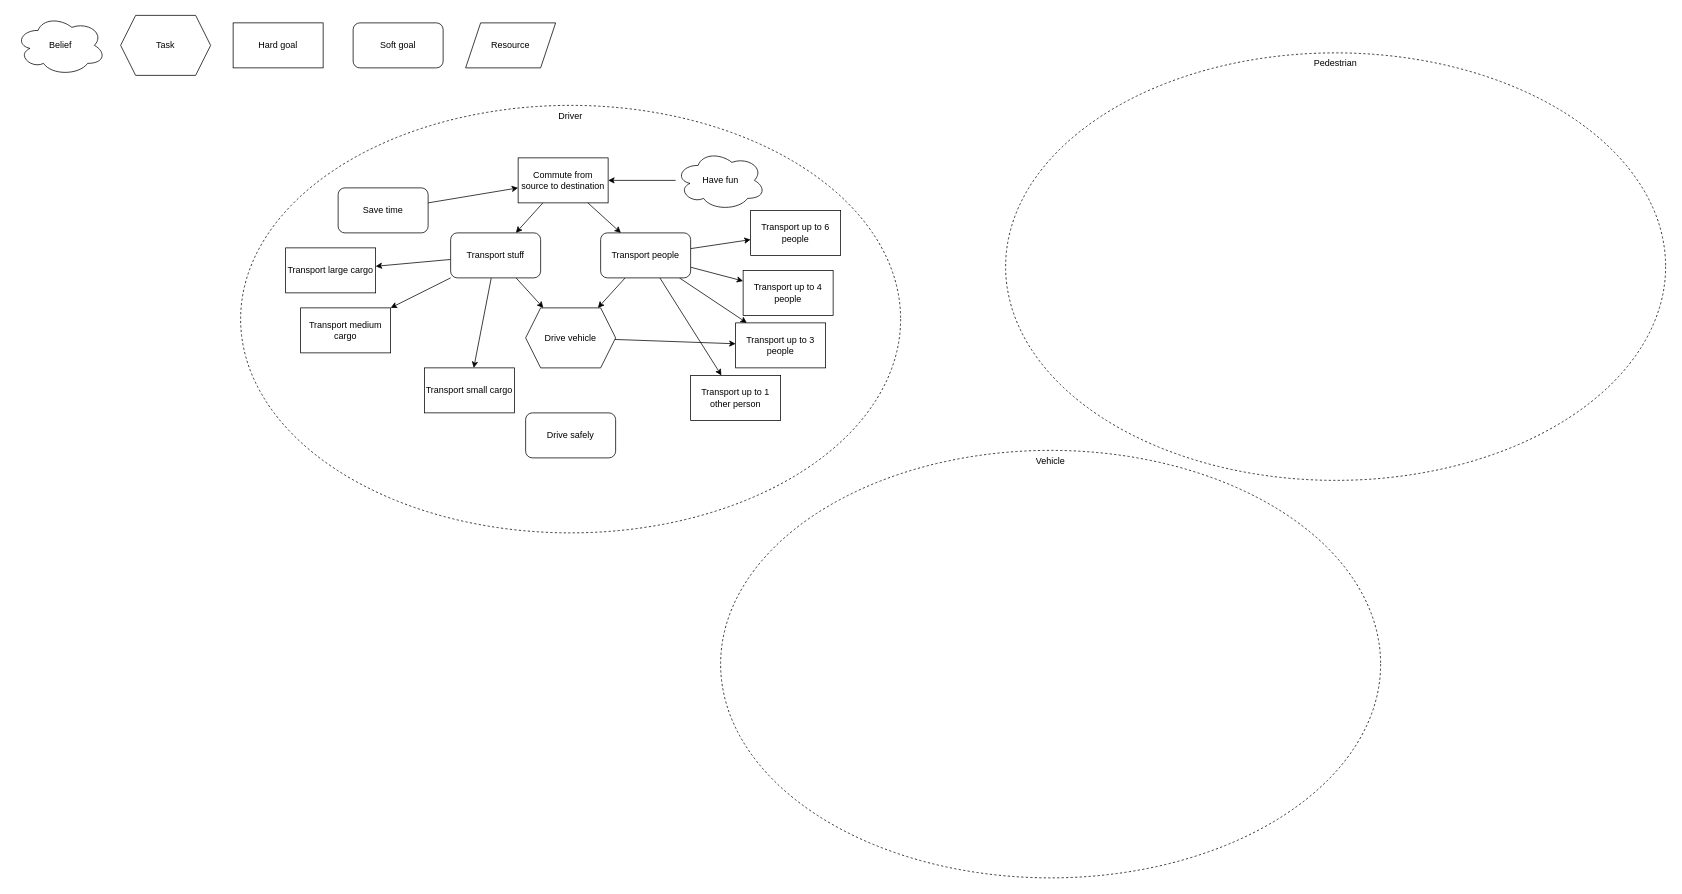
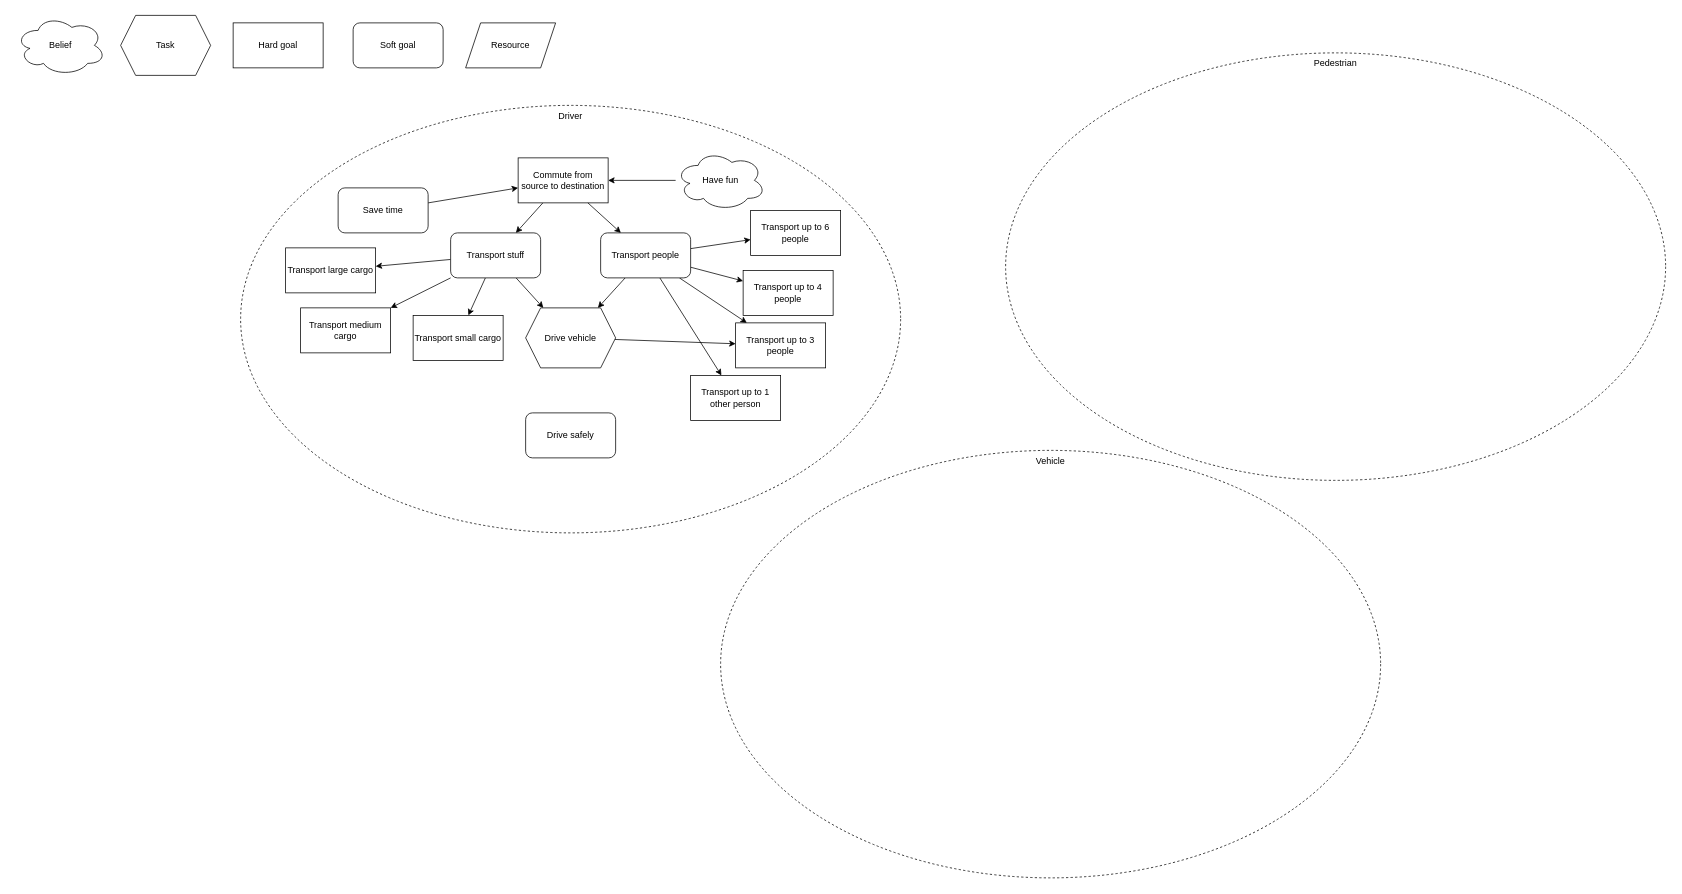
(469, 390) -> (458, 338)
